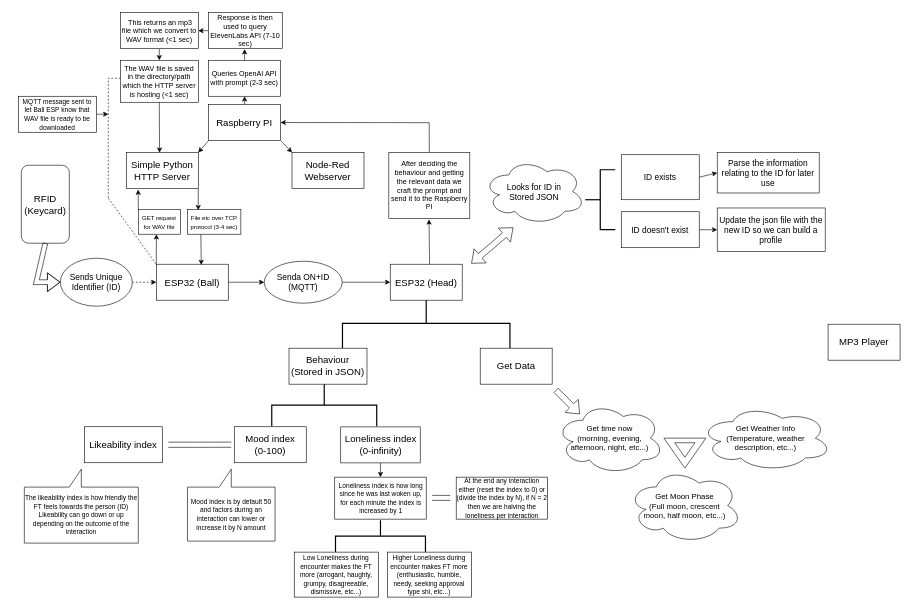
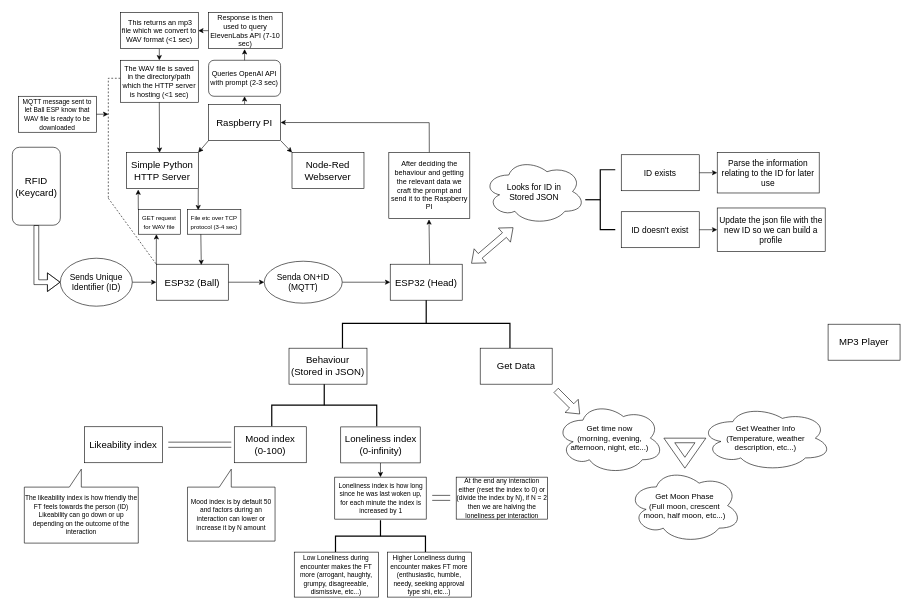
(245, 78) -> (245, 78)
(660, 177) -> (660, 173)
(45, 204) -> (36, 186)
(141, 282) -> (141, 282)
